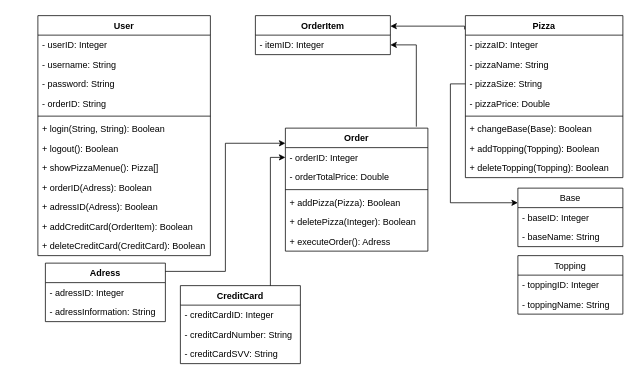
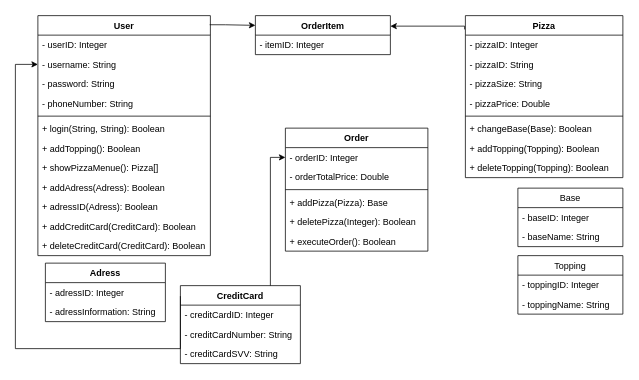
none -> (220, 25)
(512, 65) -> (506, 65)
(416, 85) -> none
(80, 104) -> (90, 104)
(84, 149) -> (94, 149)
(450, 173) -> none
(103, 188) -> (108, 188)
(348, 203) -> (342, 203)
(225, 210) -> none
(124, 227) -> (126, 227)
(346, 242) -> (348, 242)
none -> (15, 279)
